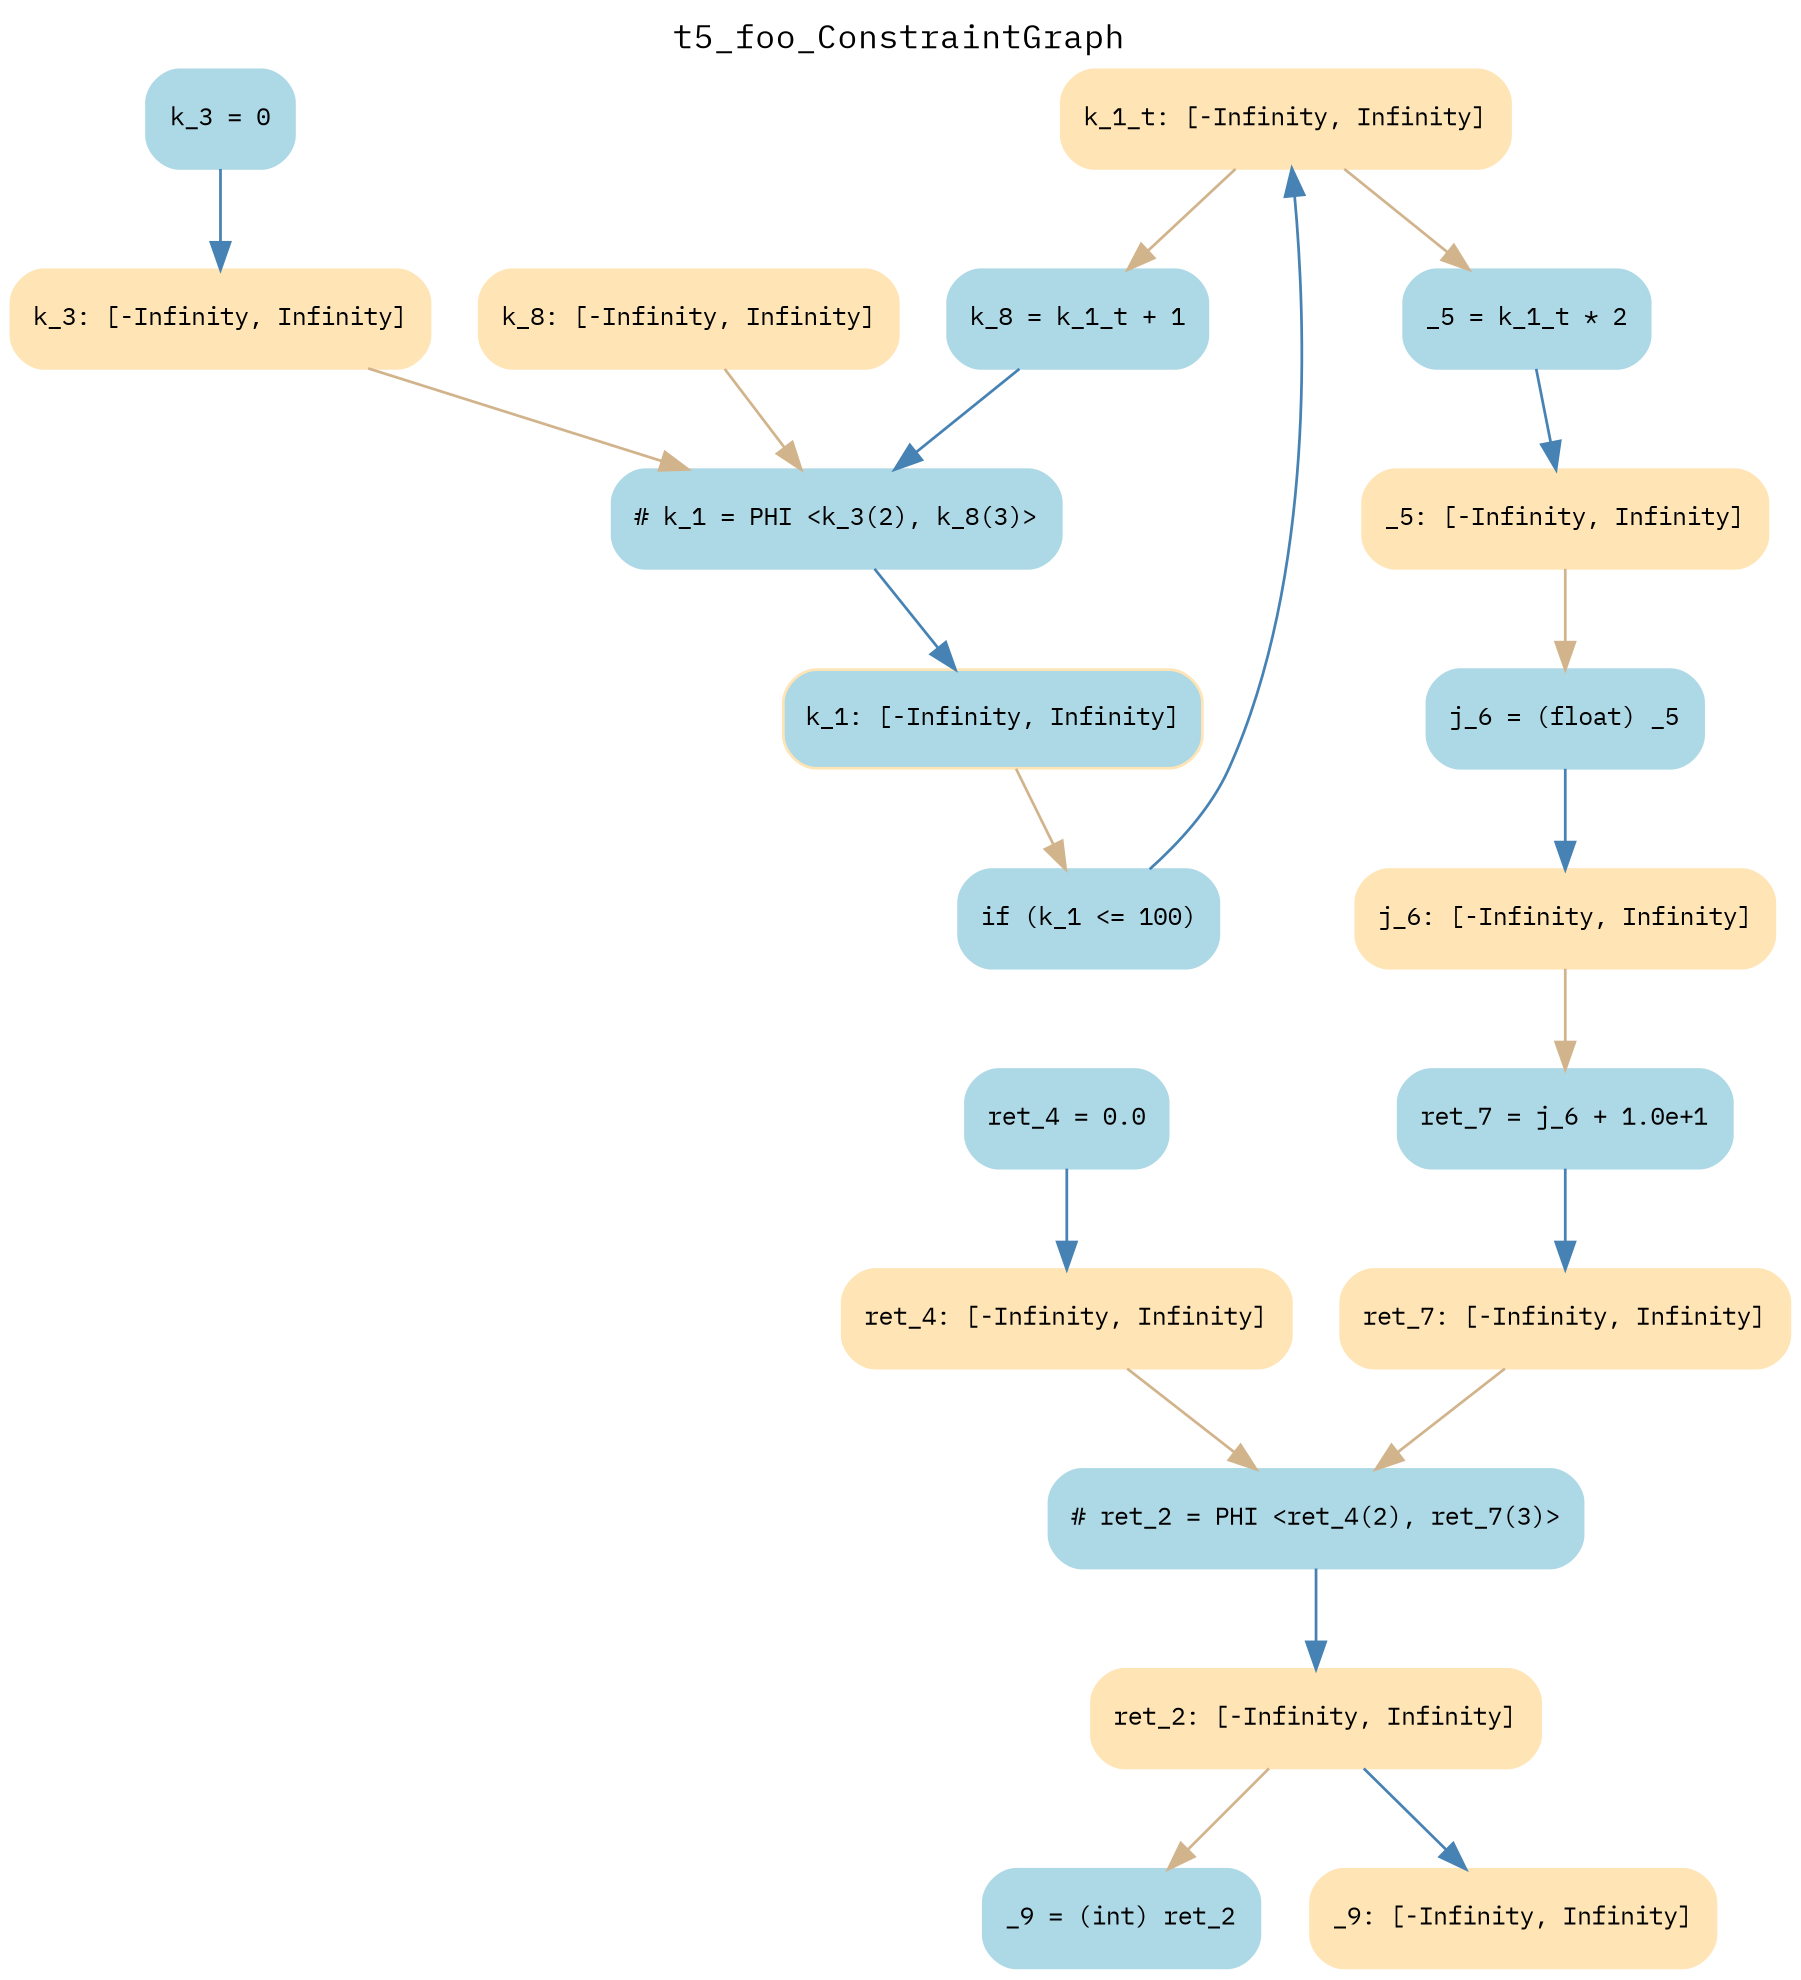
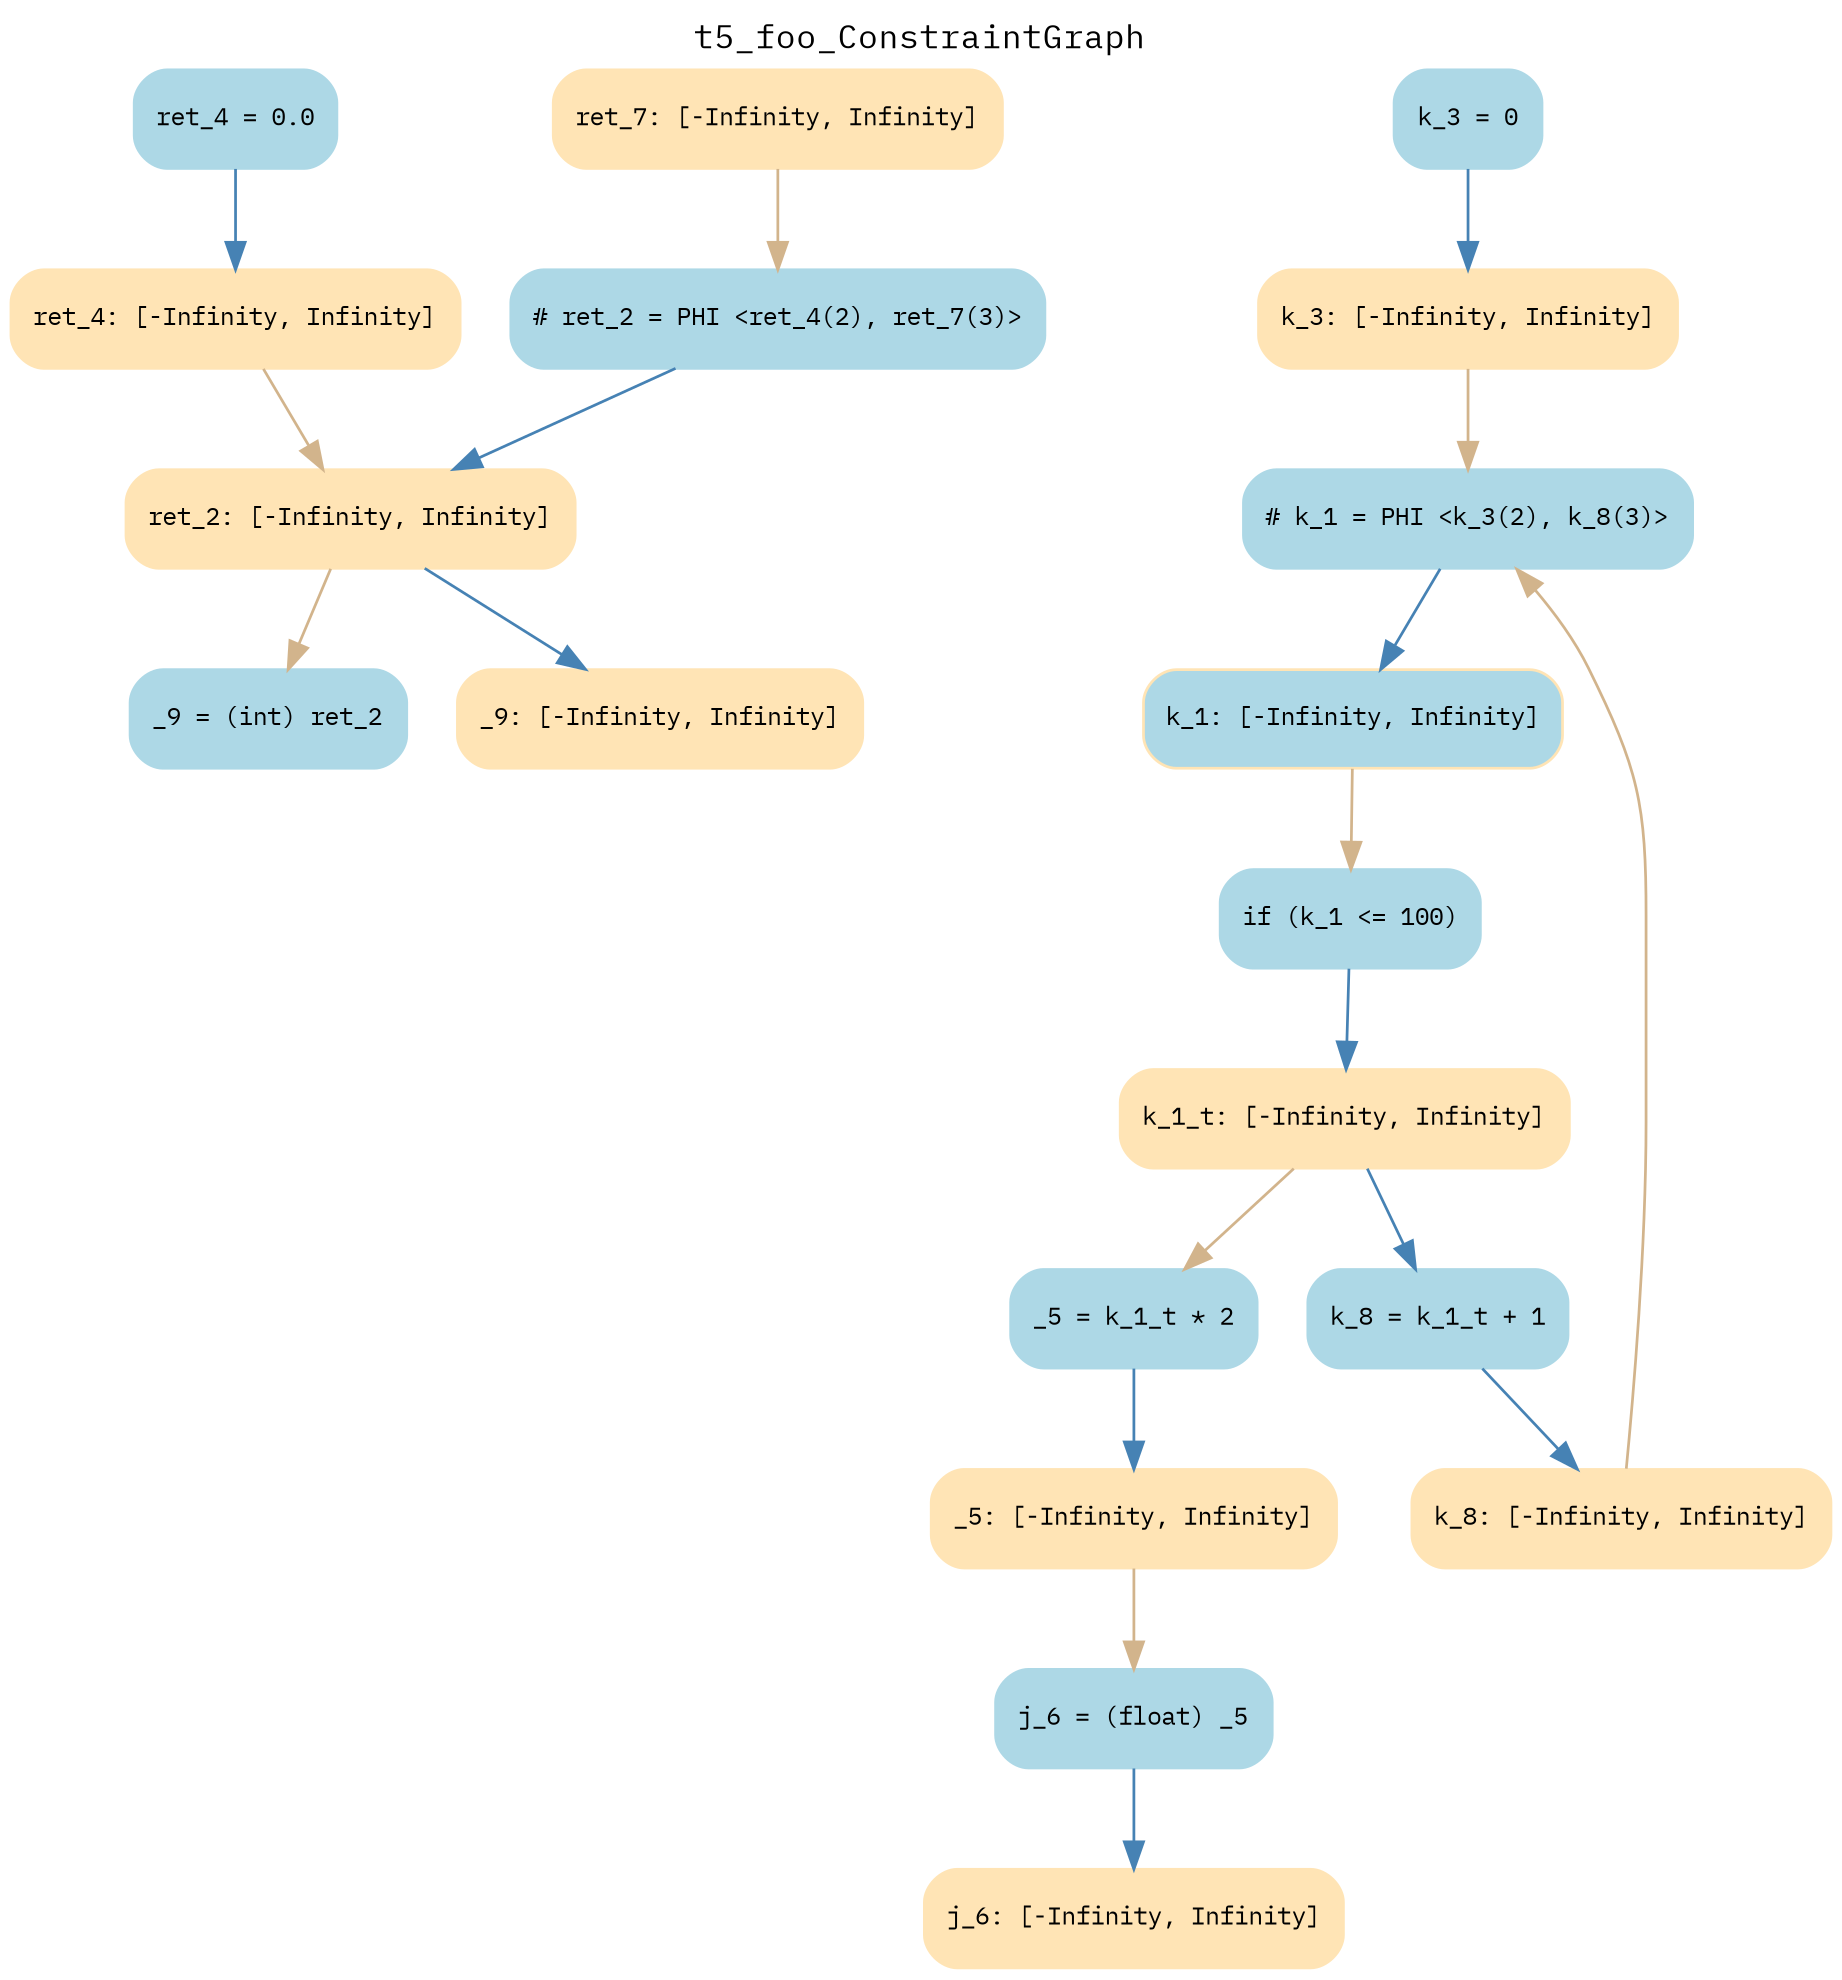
(1192, 210) -> (1385, 1206)
(968, 411) -> (1520, 1409)
(1565, 1119) -> none
(1181, 1410) -> (286, 407)
